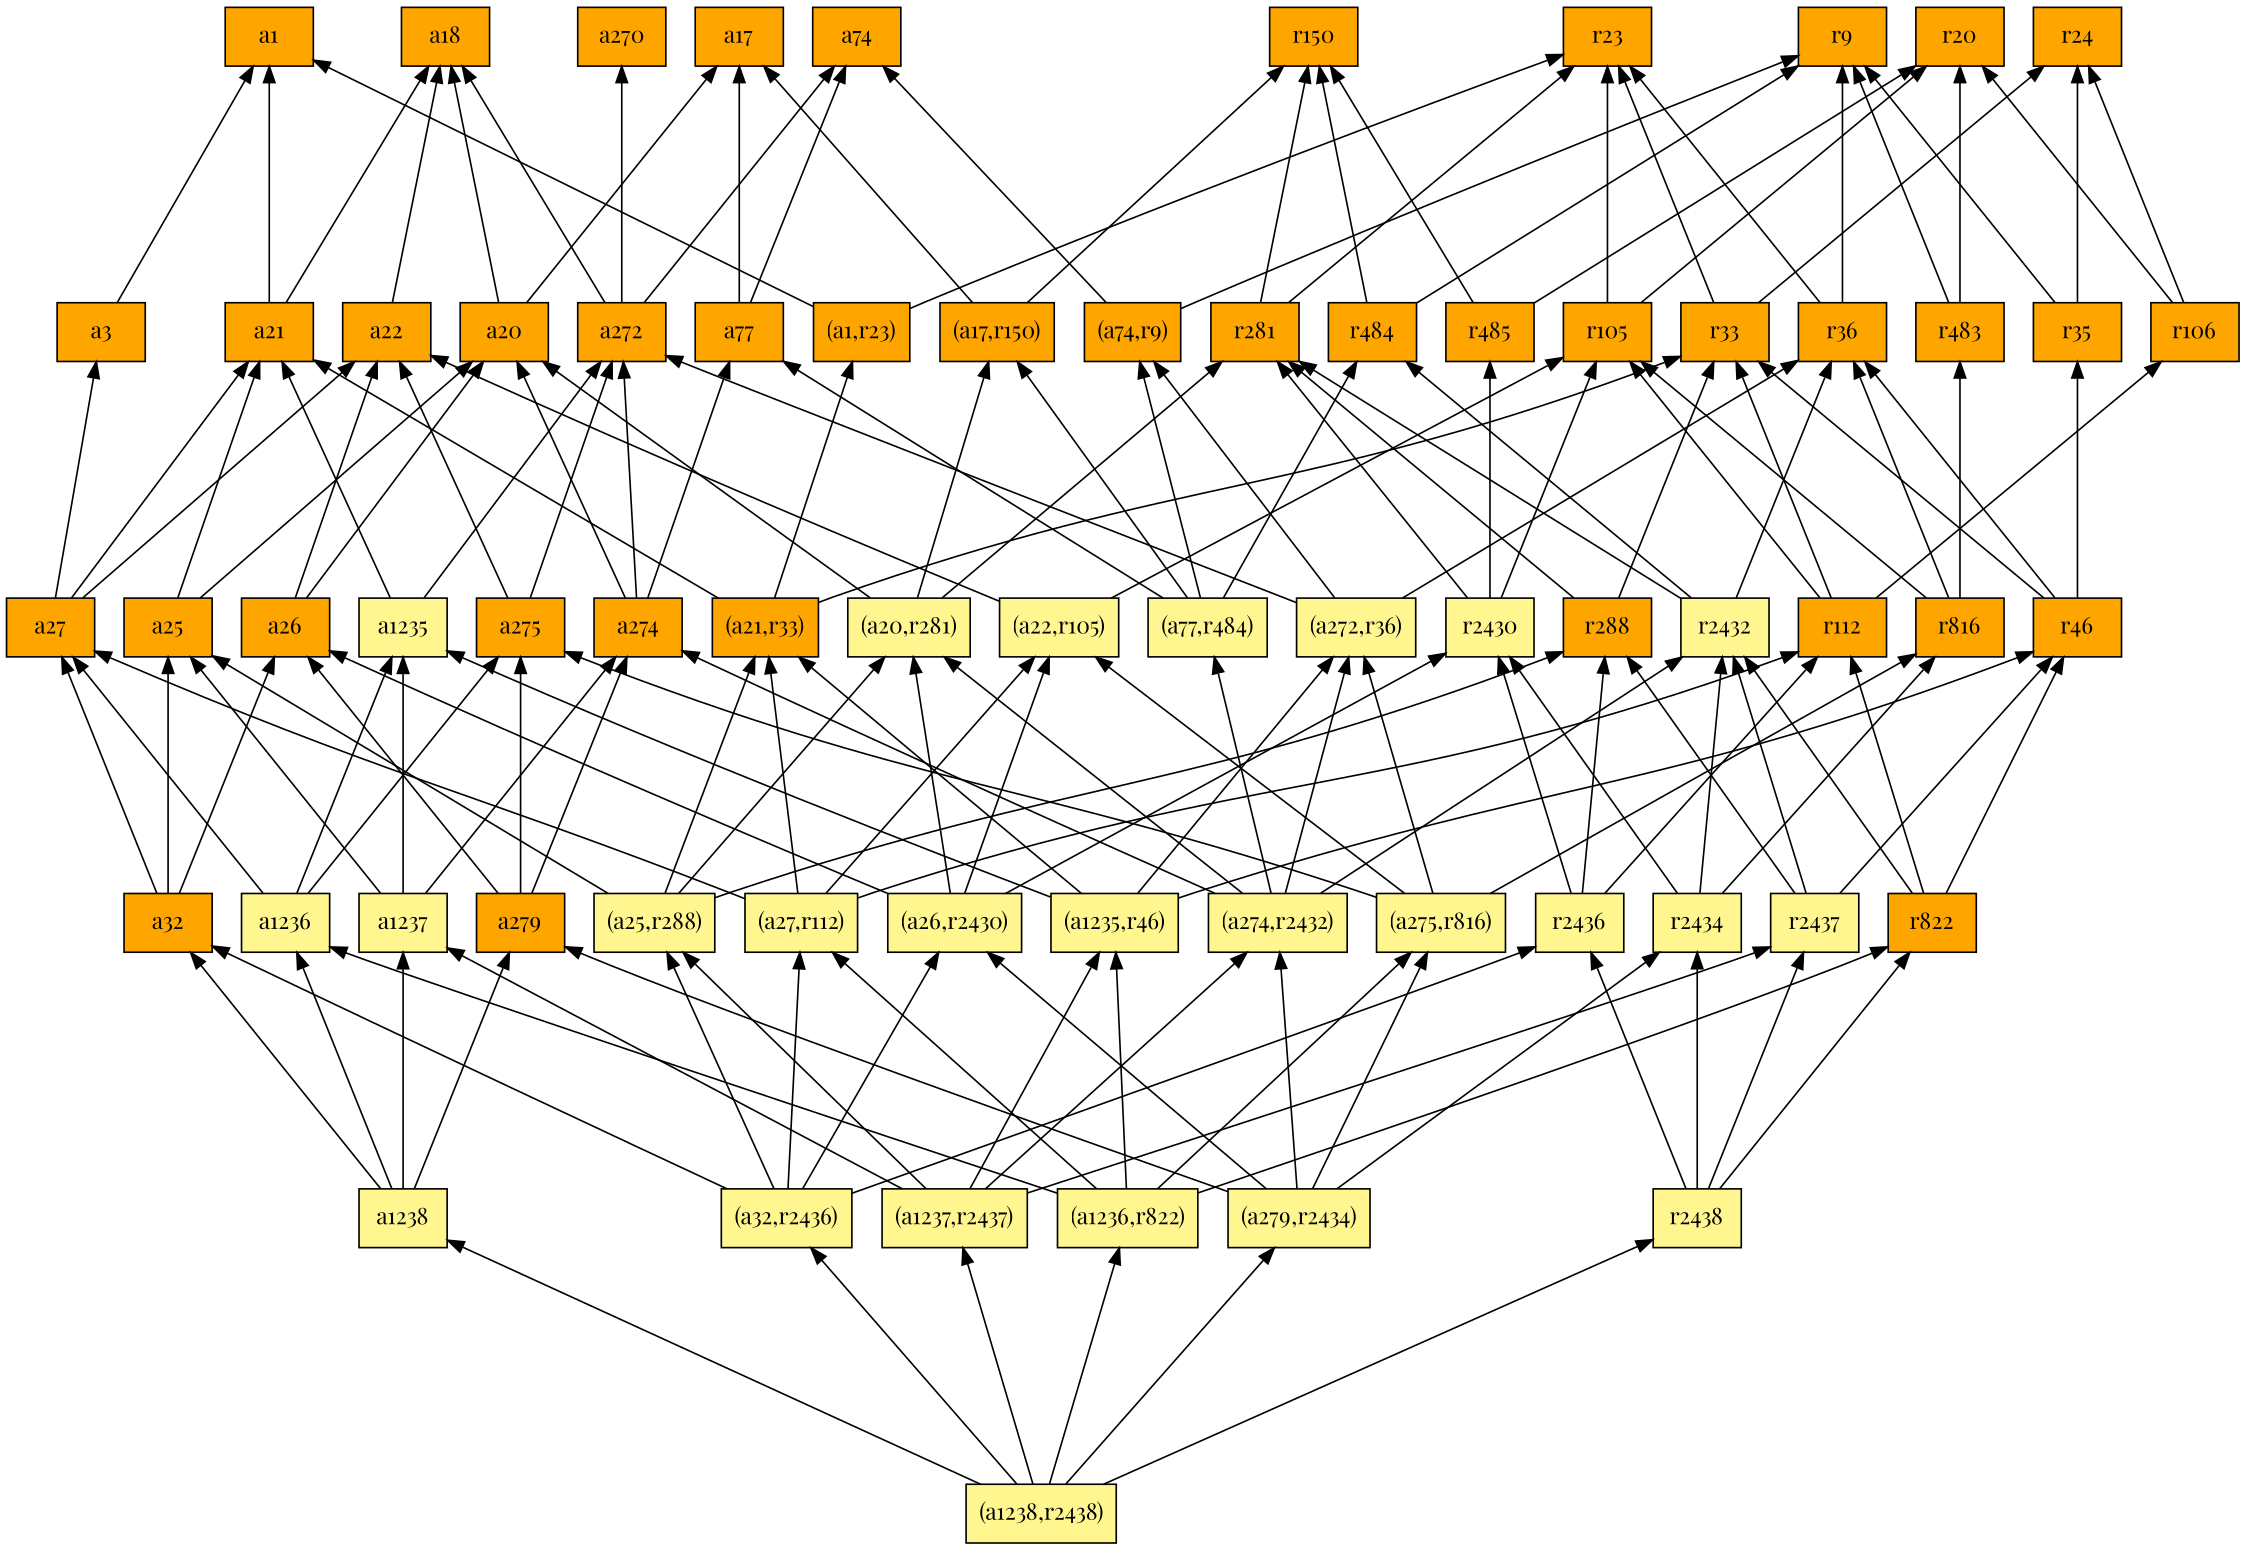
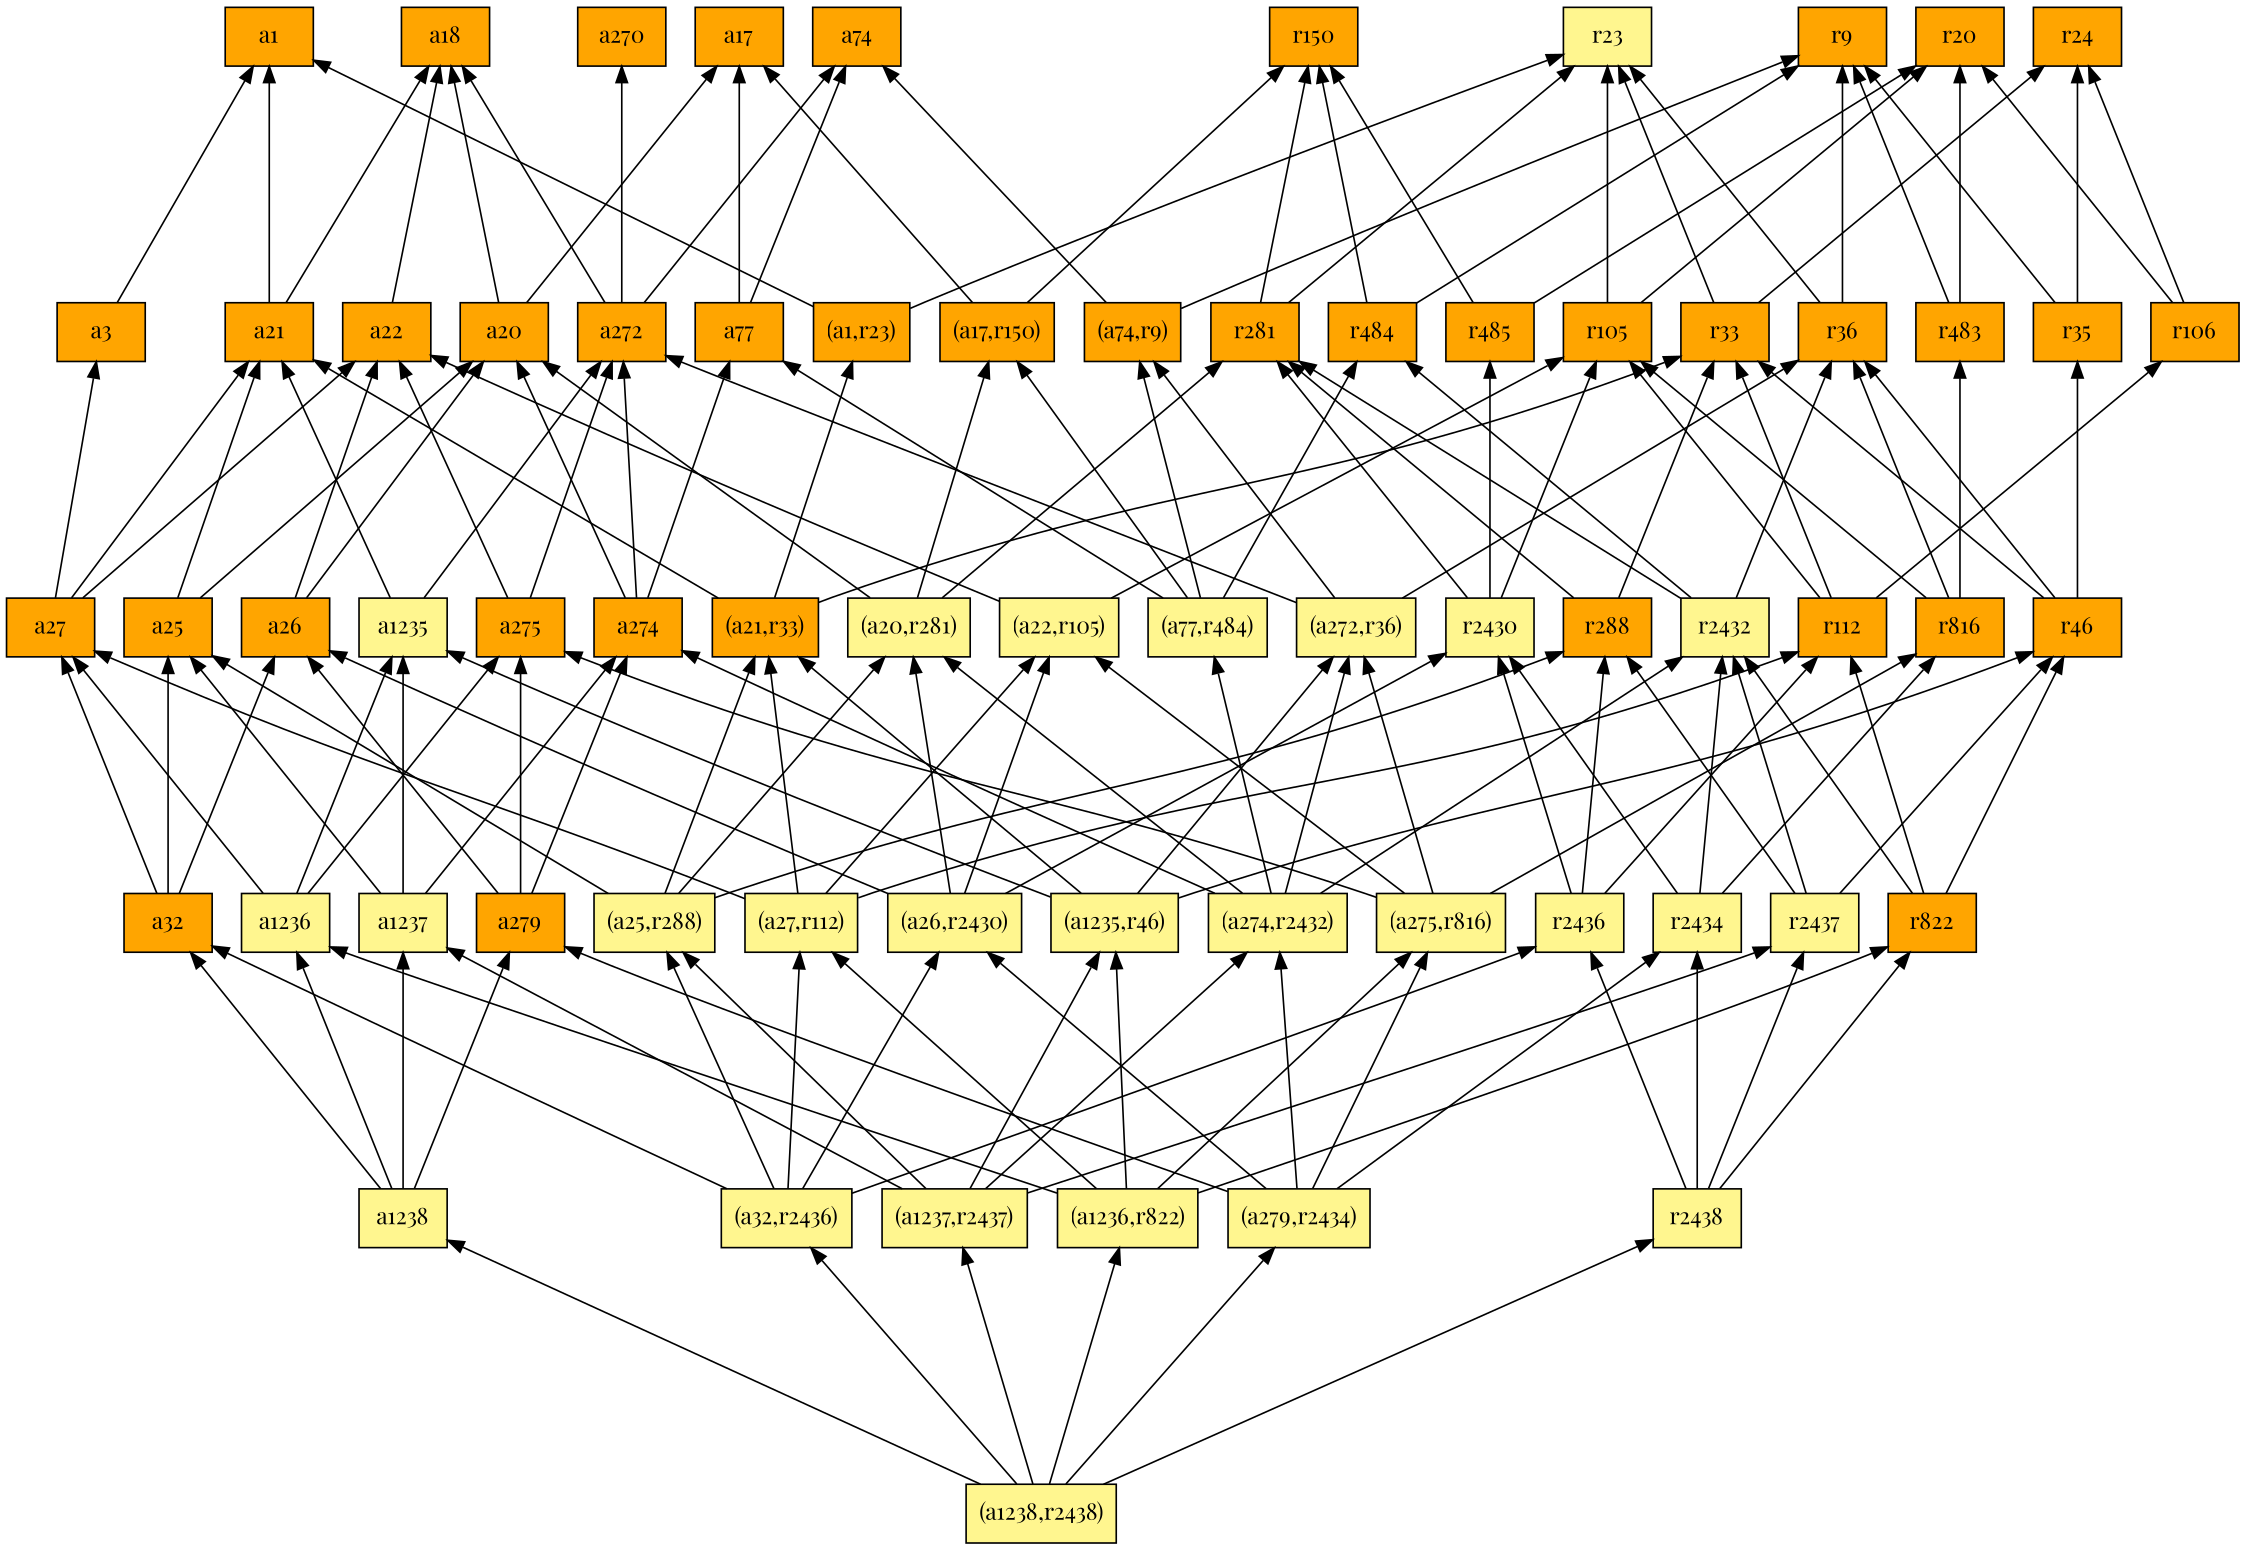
(1607, 37) -> (1607, 37)
